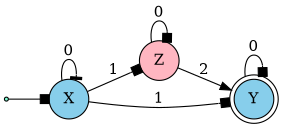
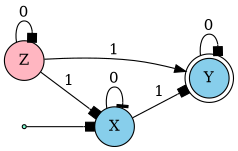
(204, 70) -> (115, 50)
(109, 82) -> (65, 90)
